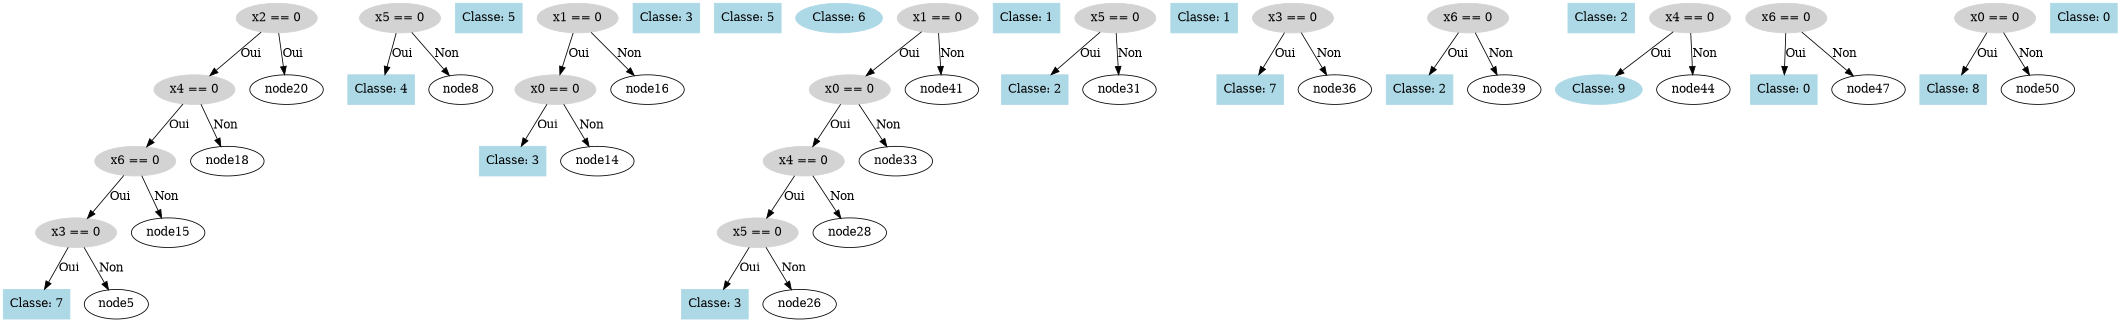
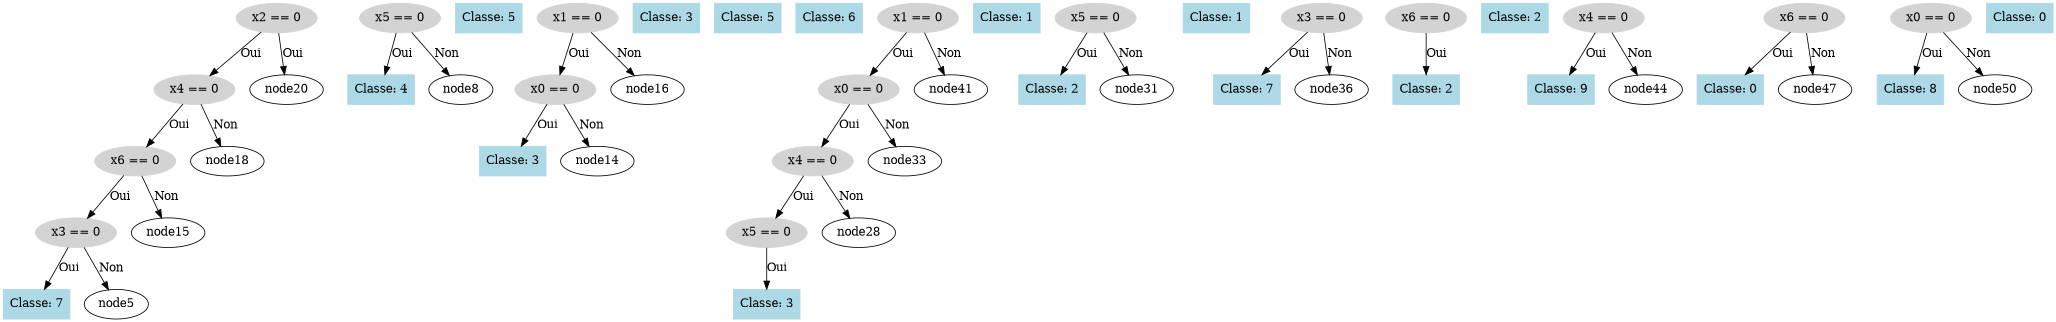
(839, 18) -> (829, 18)
(1504, 90) -> none
(1599, 90) -> (1561, 90)
(800, 304) -> none
